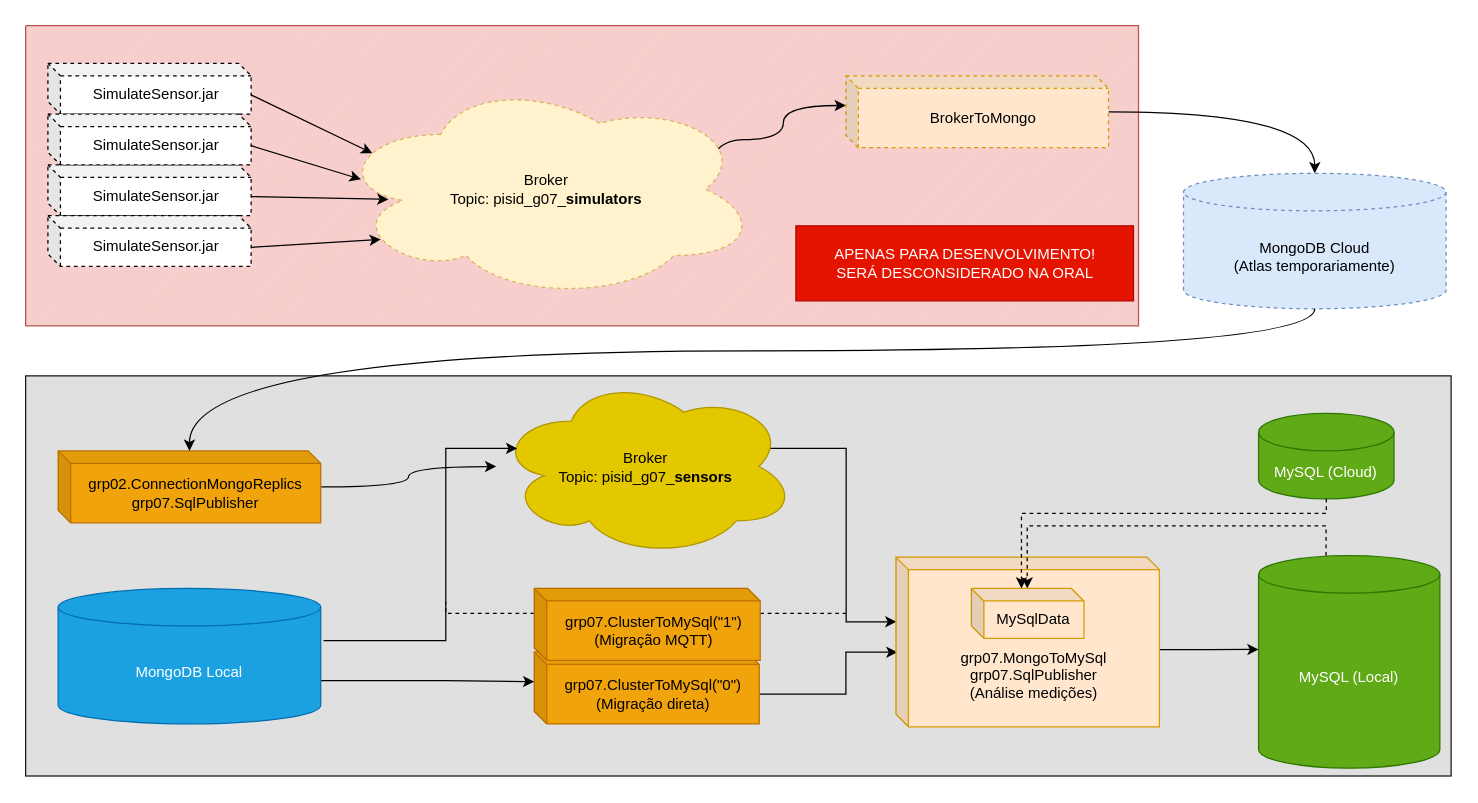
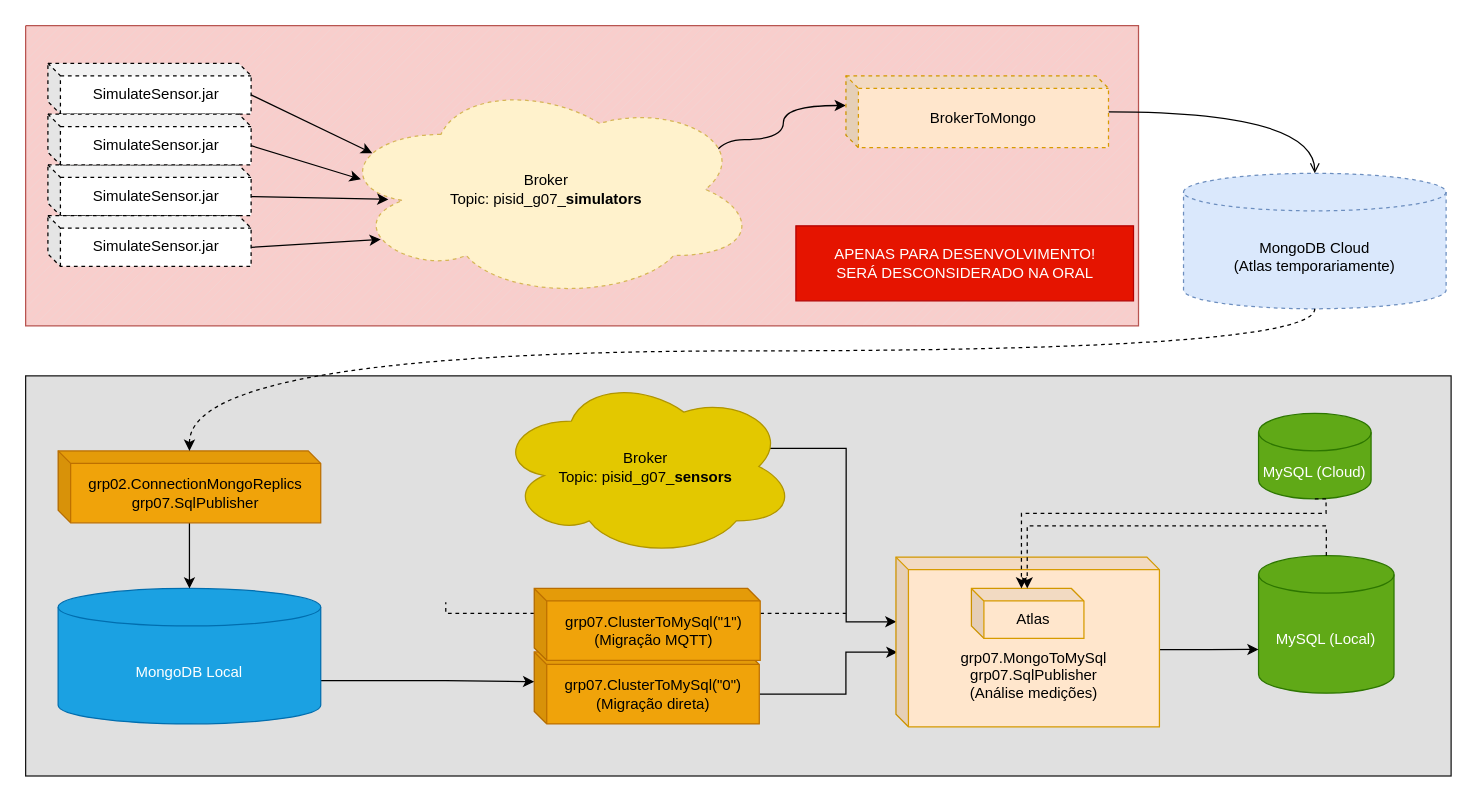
(1273, 128) -> (1273, 130)
(820, 350) -> (820, 350)
(1326, 456) -> (1314, 456)
(406, 480) -> (189, 551)
(446, 493) -> none
(1033, 619) -> (1033, 619)
(1349, 662) -> (1326, 624)
